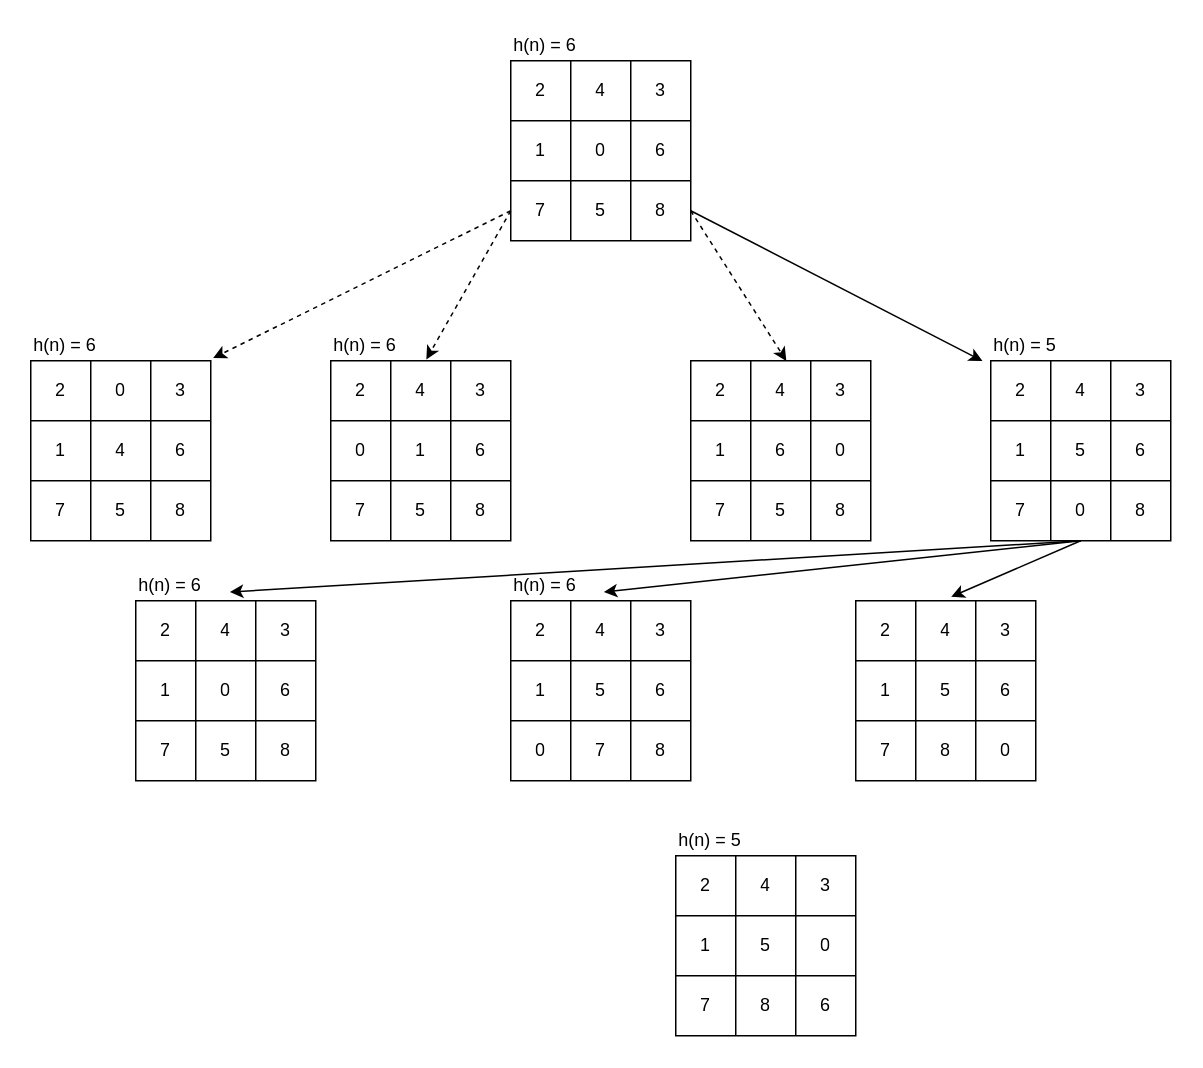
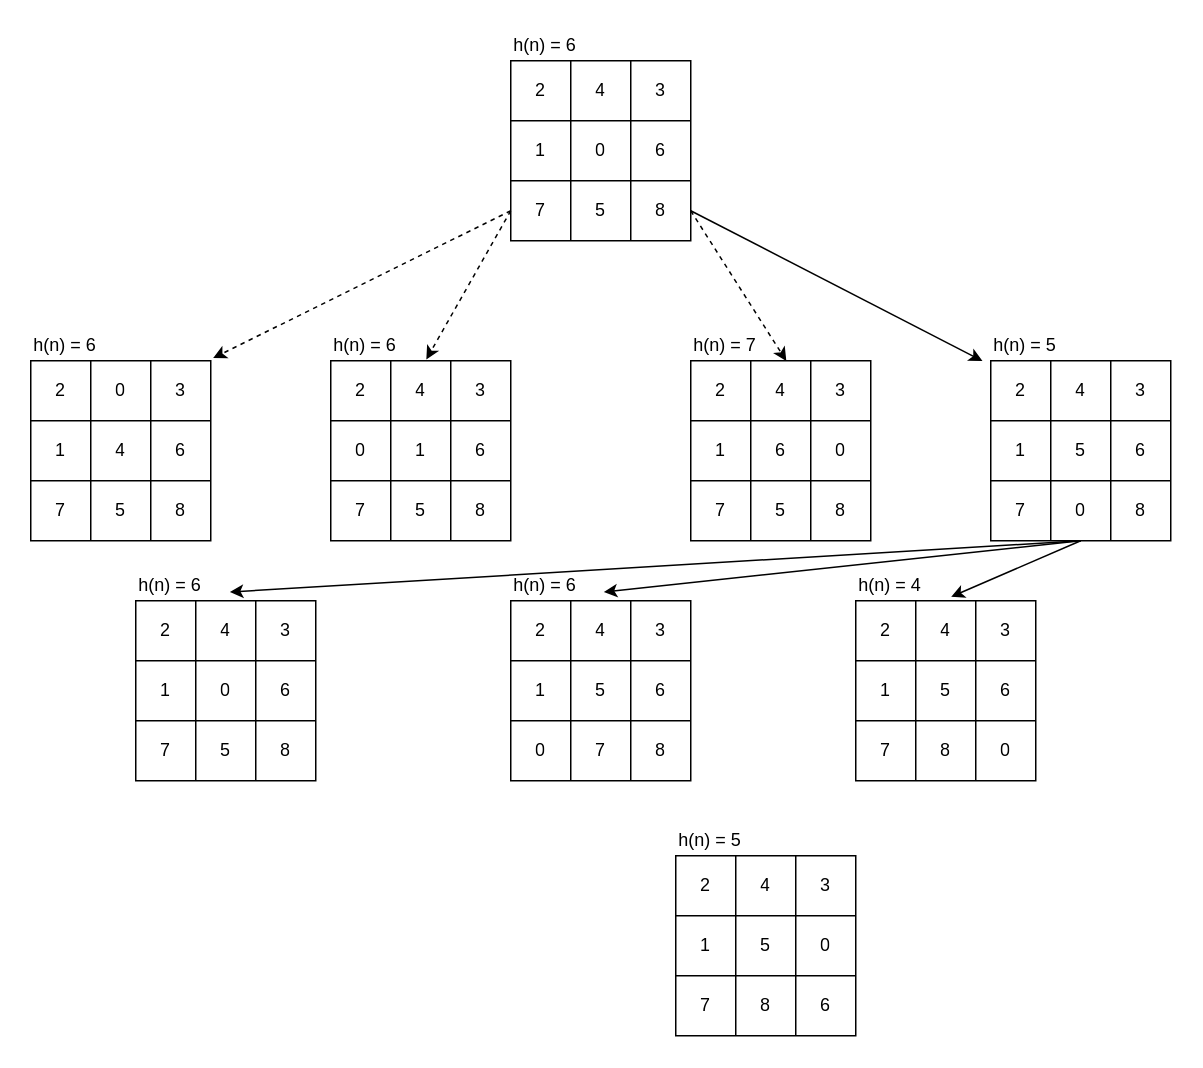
none -> (725, 346)
none -> (890, 586)
